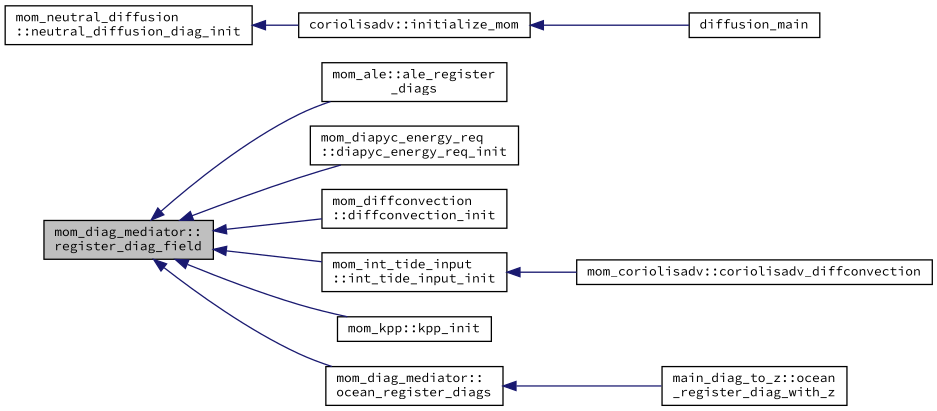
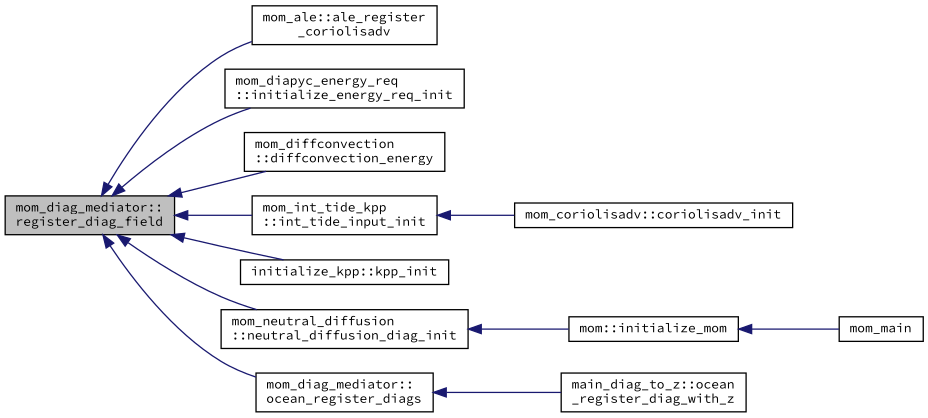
(414, 25) -> (654, 329)
(754, 25) -> (881, 329)
(414, 82) -> (345, 25)
(414, 145) -> (345, 89)
(414, 209) -> (345, 152)
(414, 272) -> (345, 215)
(754, 272) -> (654, 215)
none -> (190, 281)
(414, 329) -> (345, 272)
